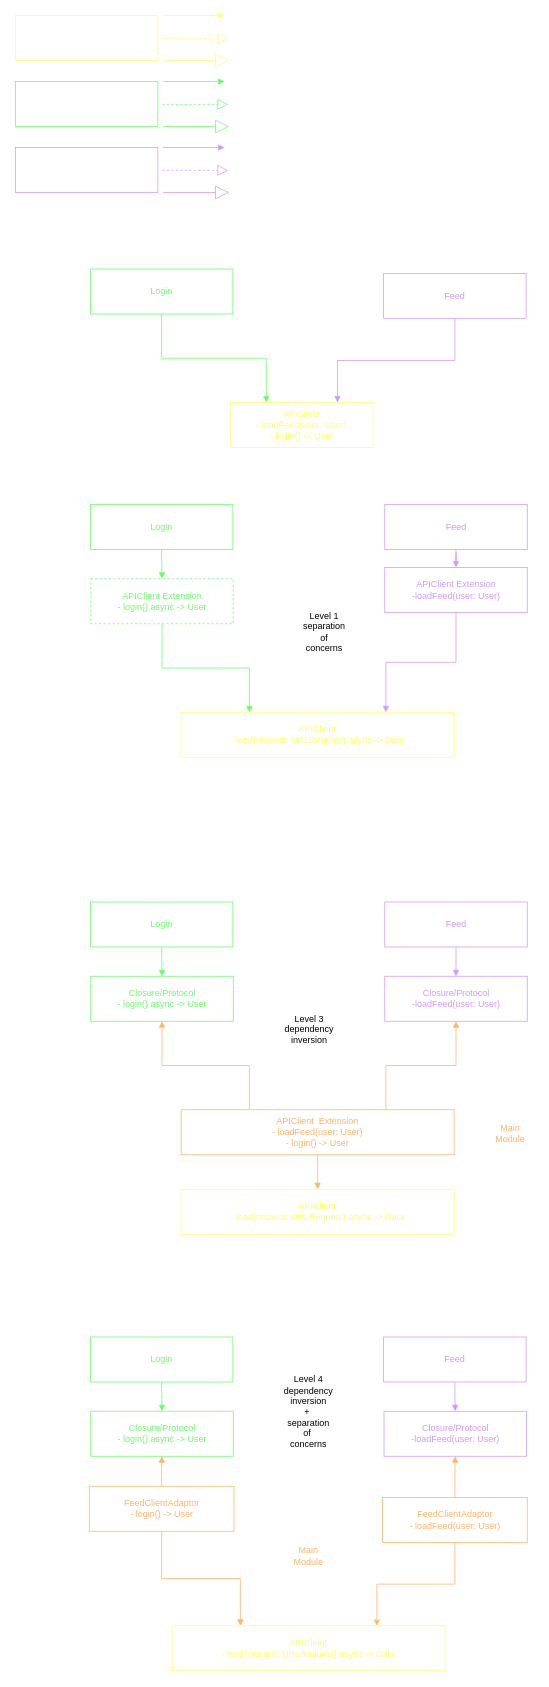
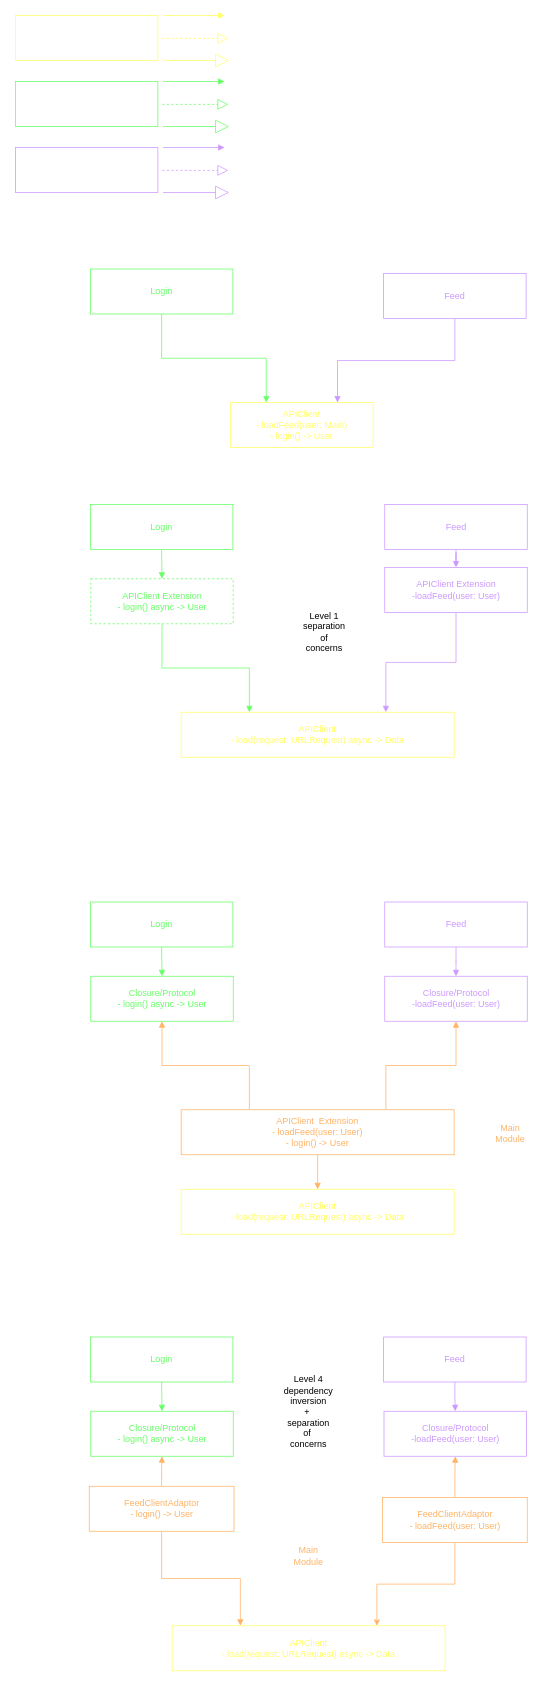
(302, 425) -> (302, 425)
(309, 1029) -> none
